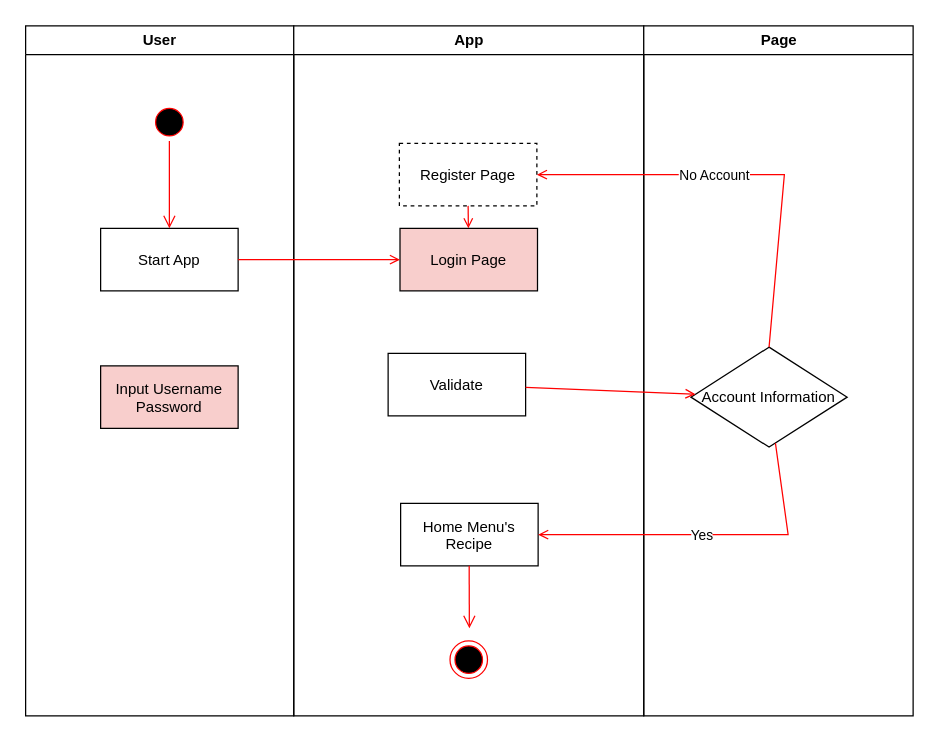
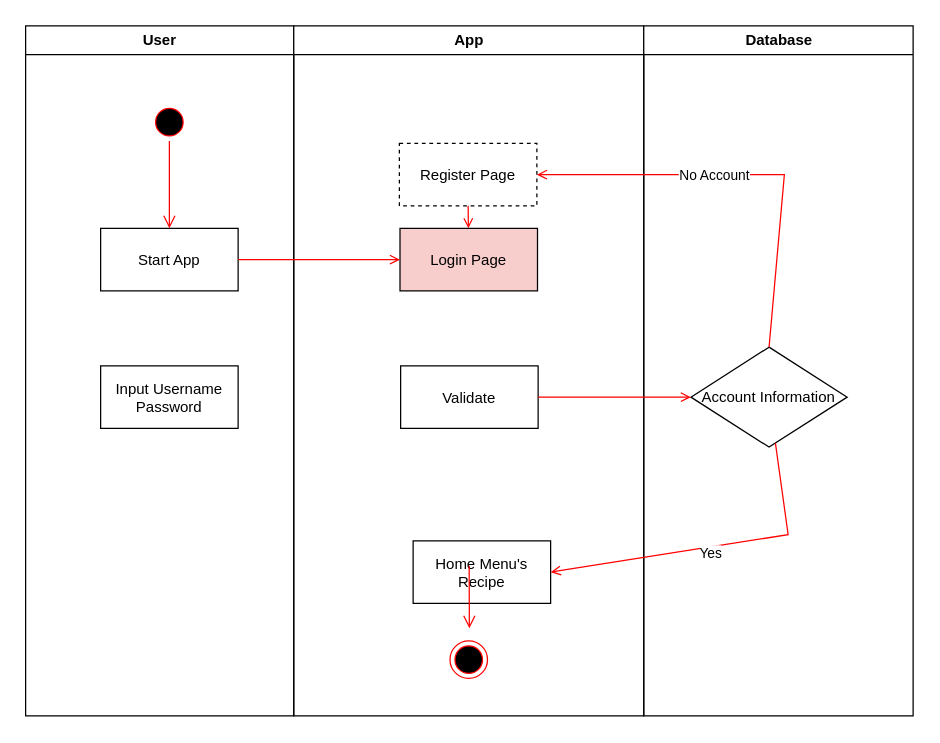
(779, 41) -> (779, 41)
(457, 384) -> (469, 397)
(169, 397) -> (169, 397)
(469, 534) -> (482, 572)
